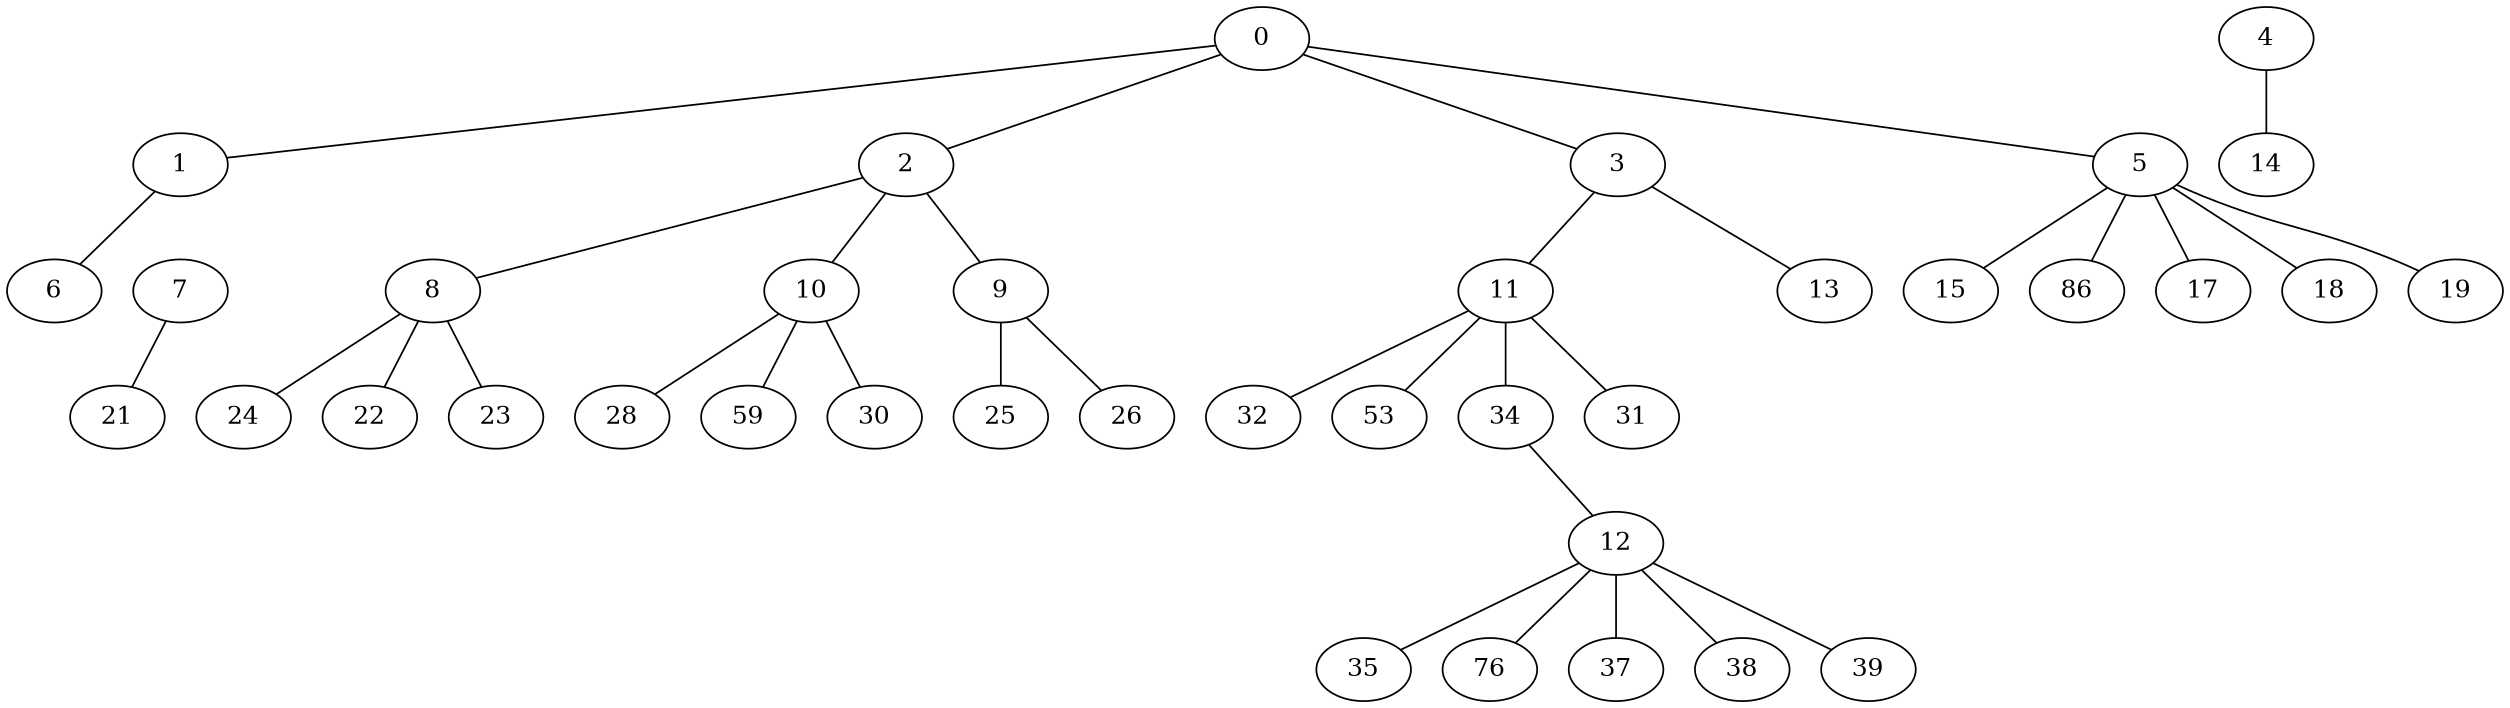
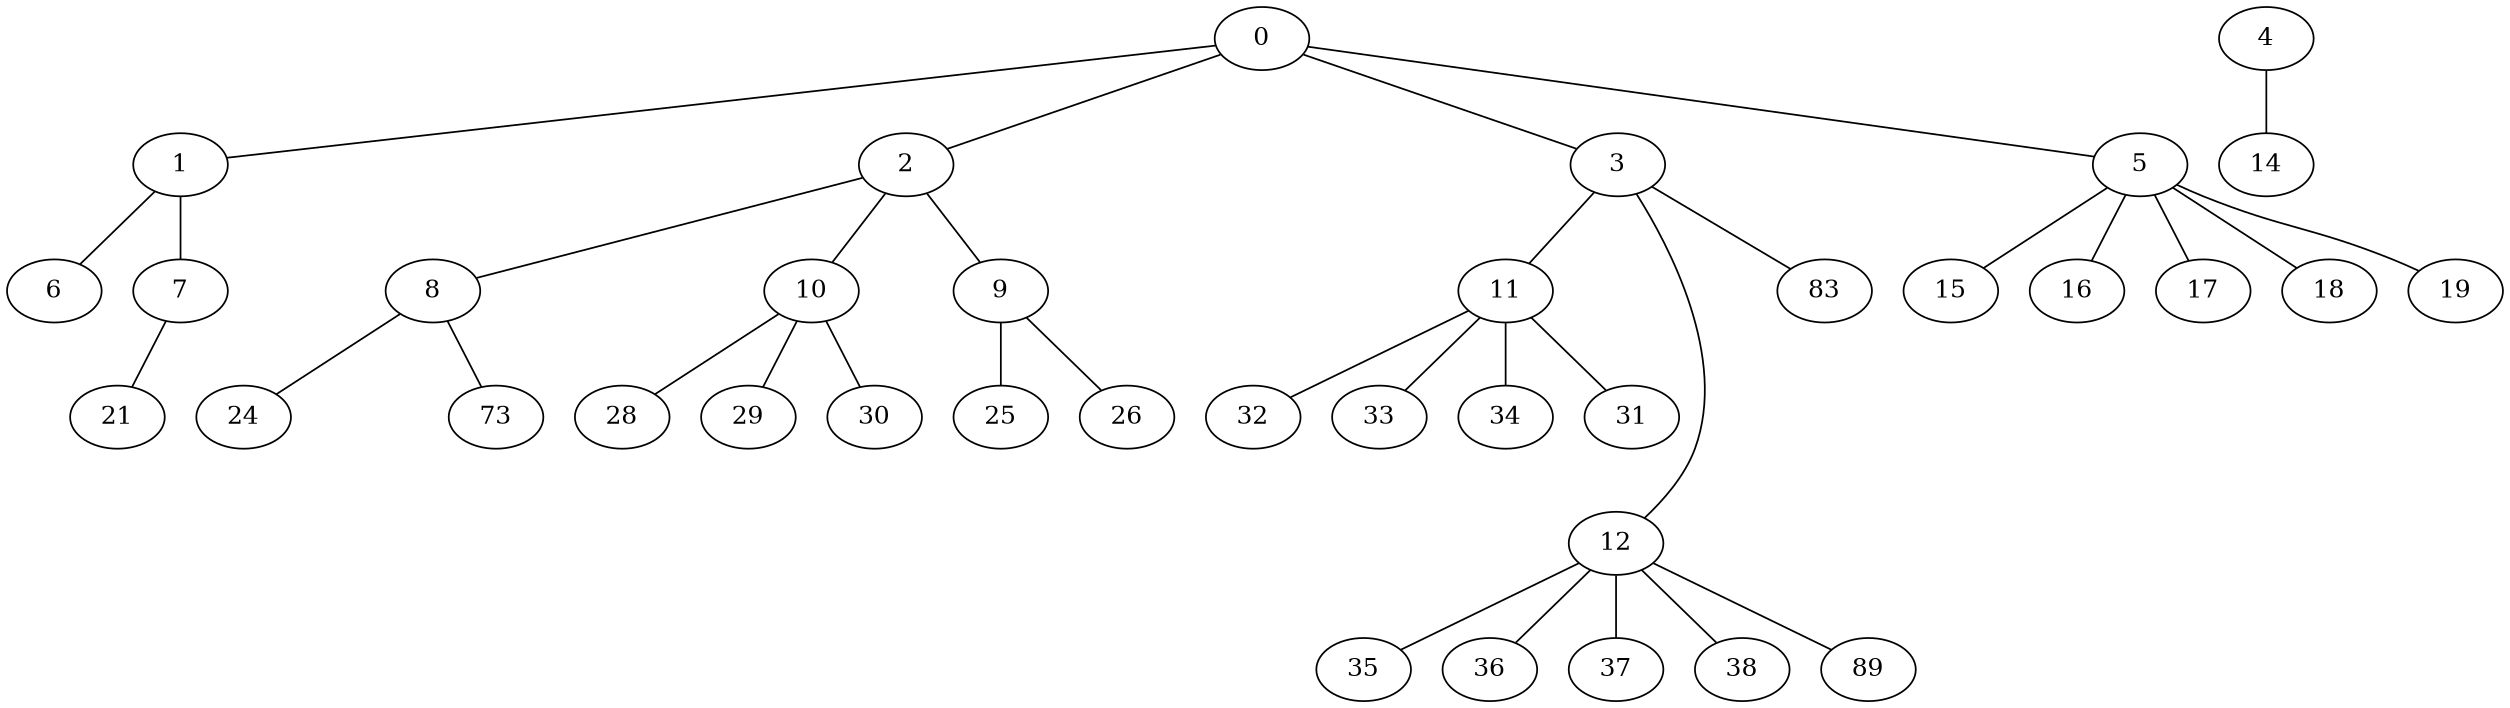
none -> (181, 228)
(1825, 291) -> (1825, 291)
(2077, 291) -> (2077, 291)
(370, 417) -> none
(496, 417) -> (496, 417)
(748, 417) -> (748, 417)
(1379, 417) -> (1379, 417)
(1561, 480) -> (1702, 358)
(1490, 670) -> (1490, 670)
(1868, 670) -> (1868, 670)
